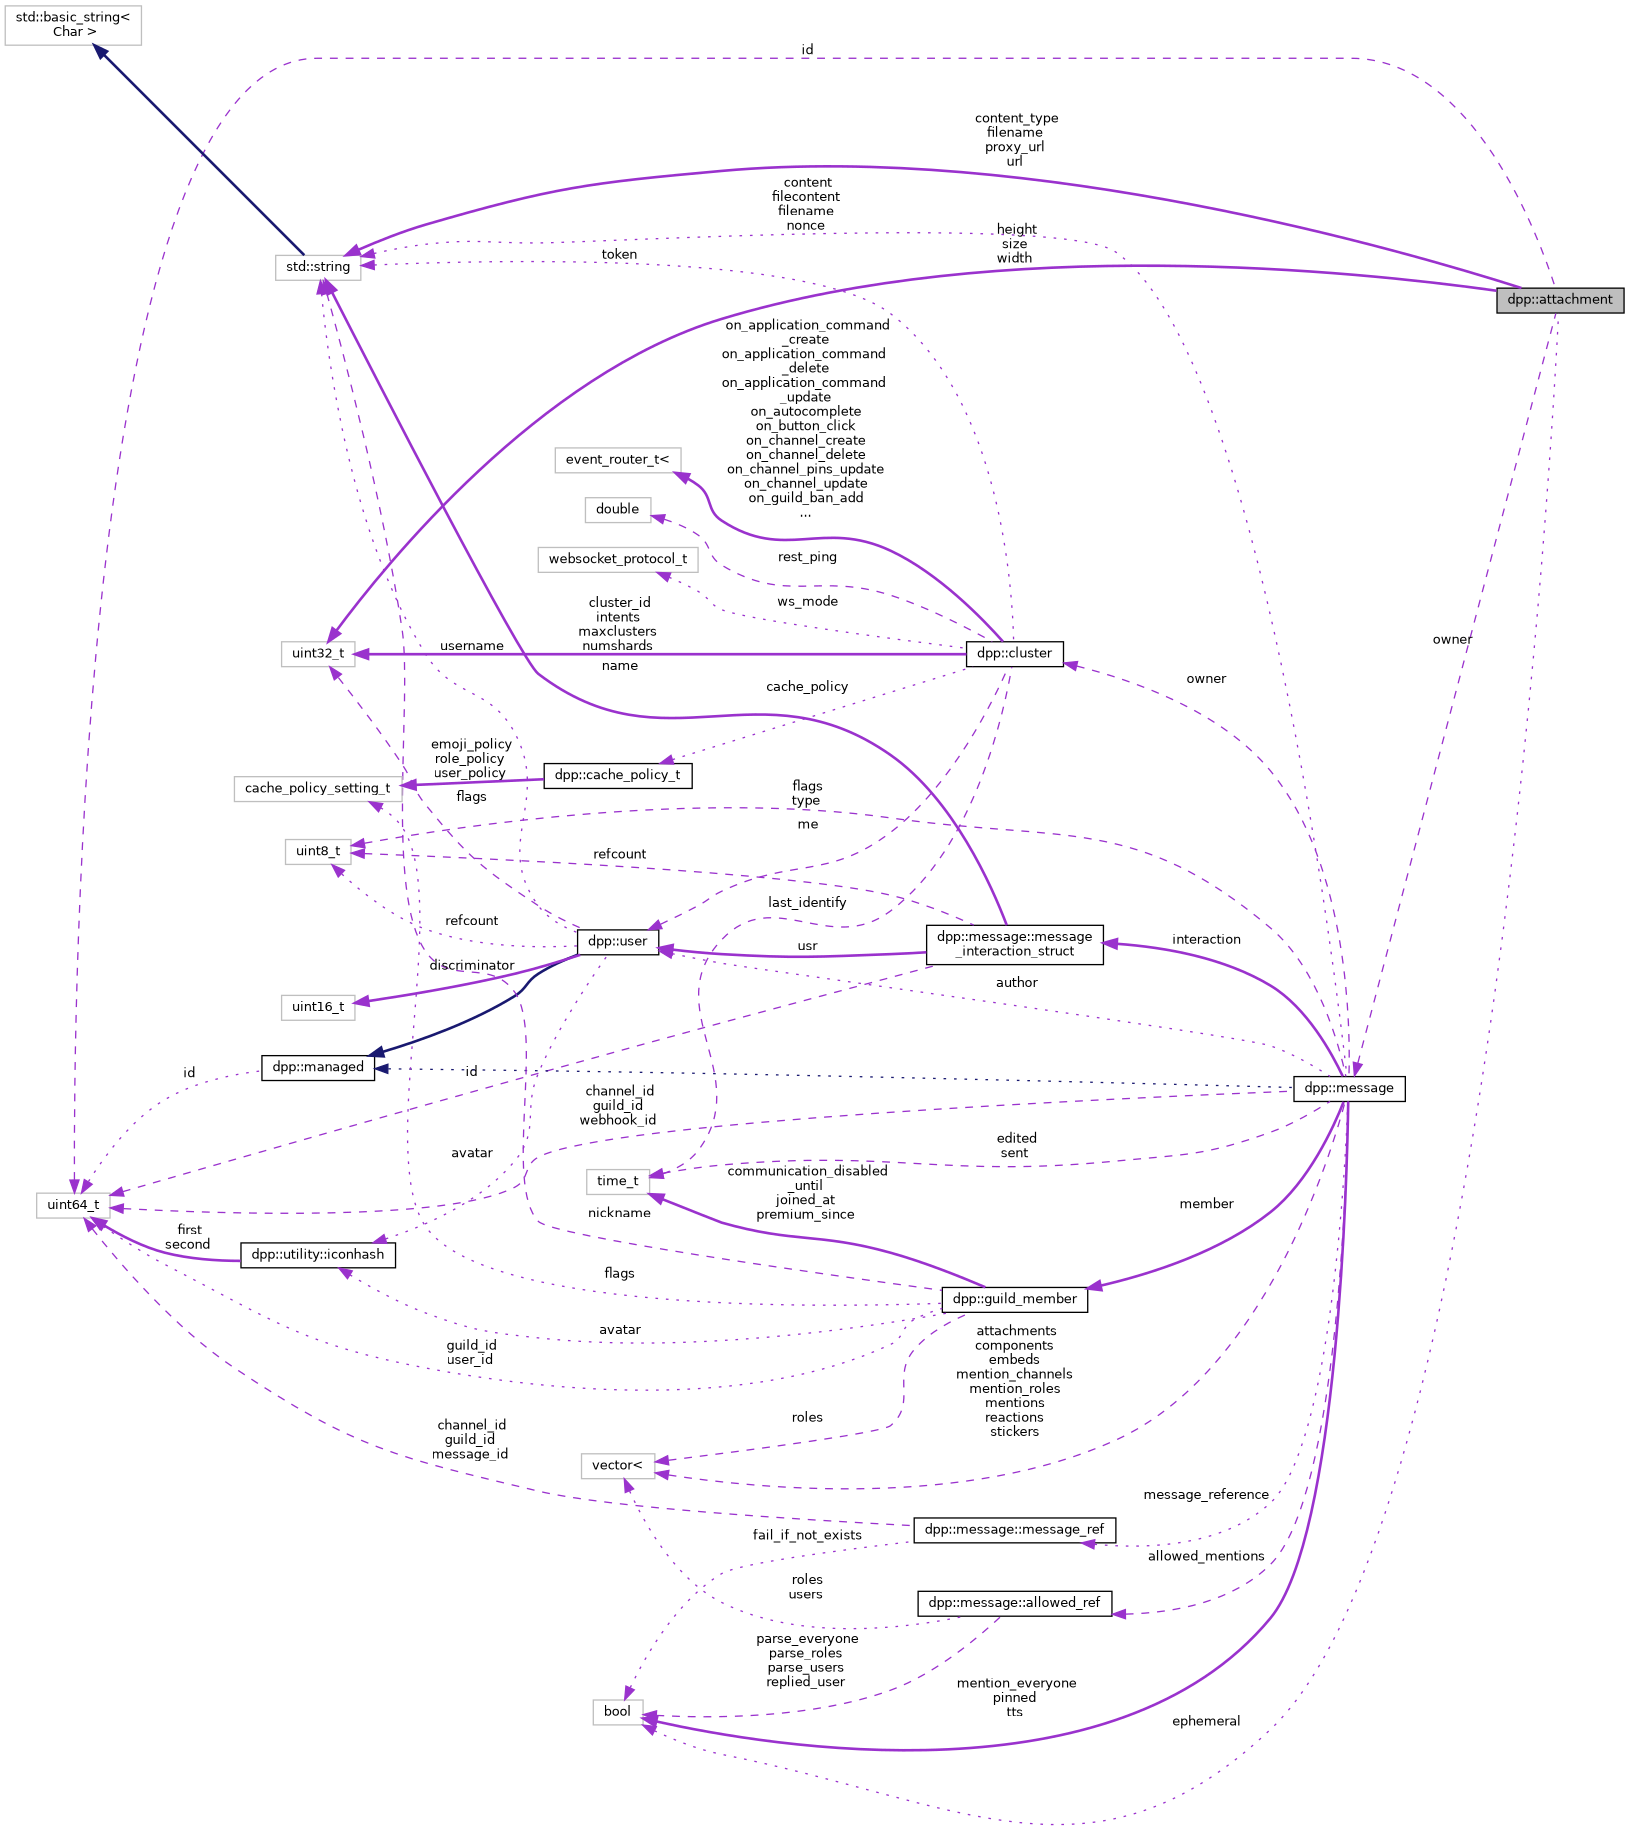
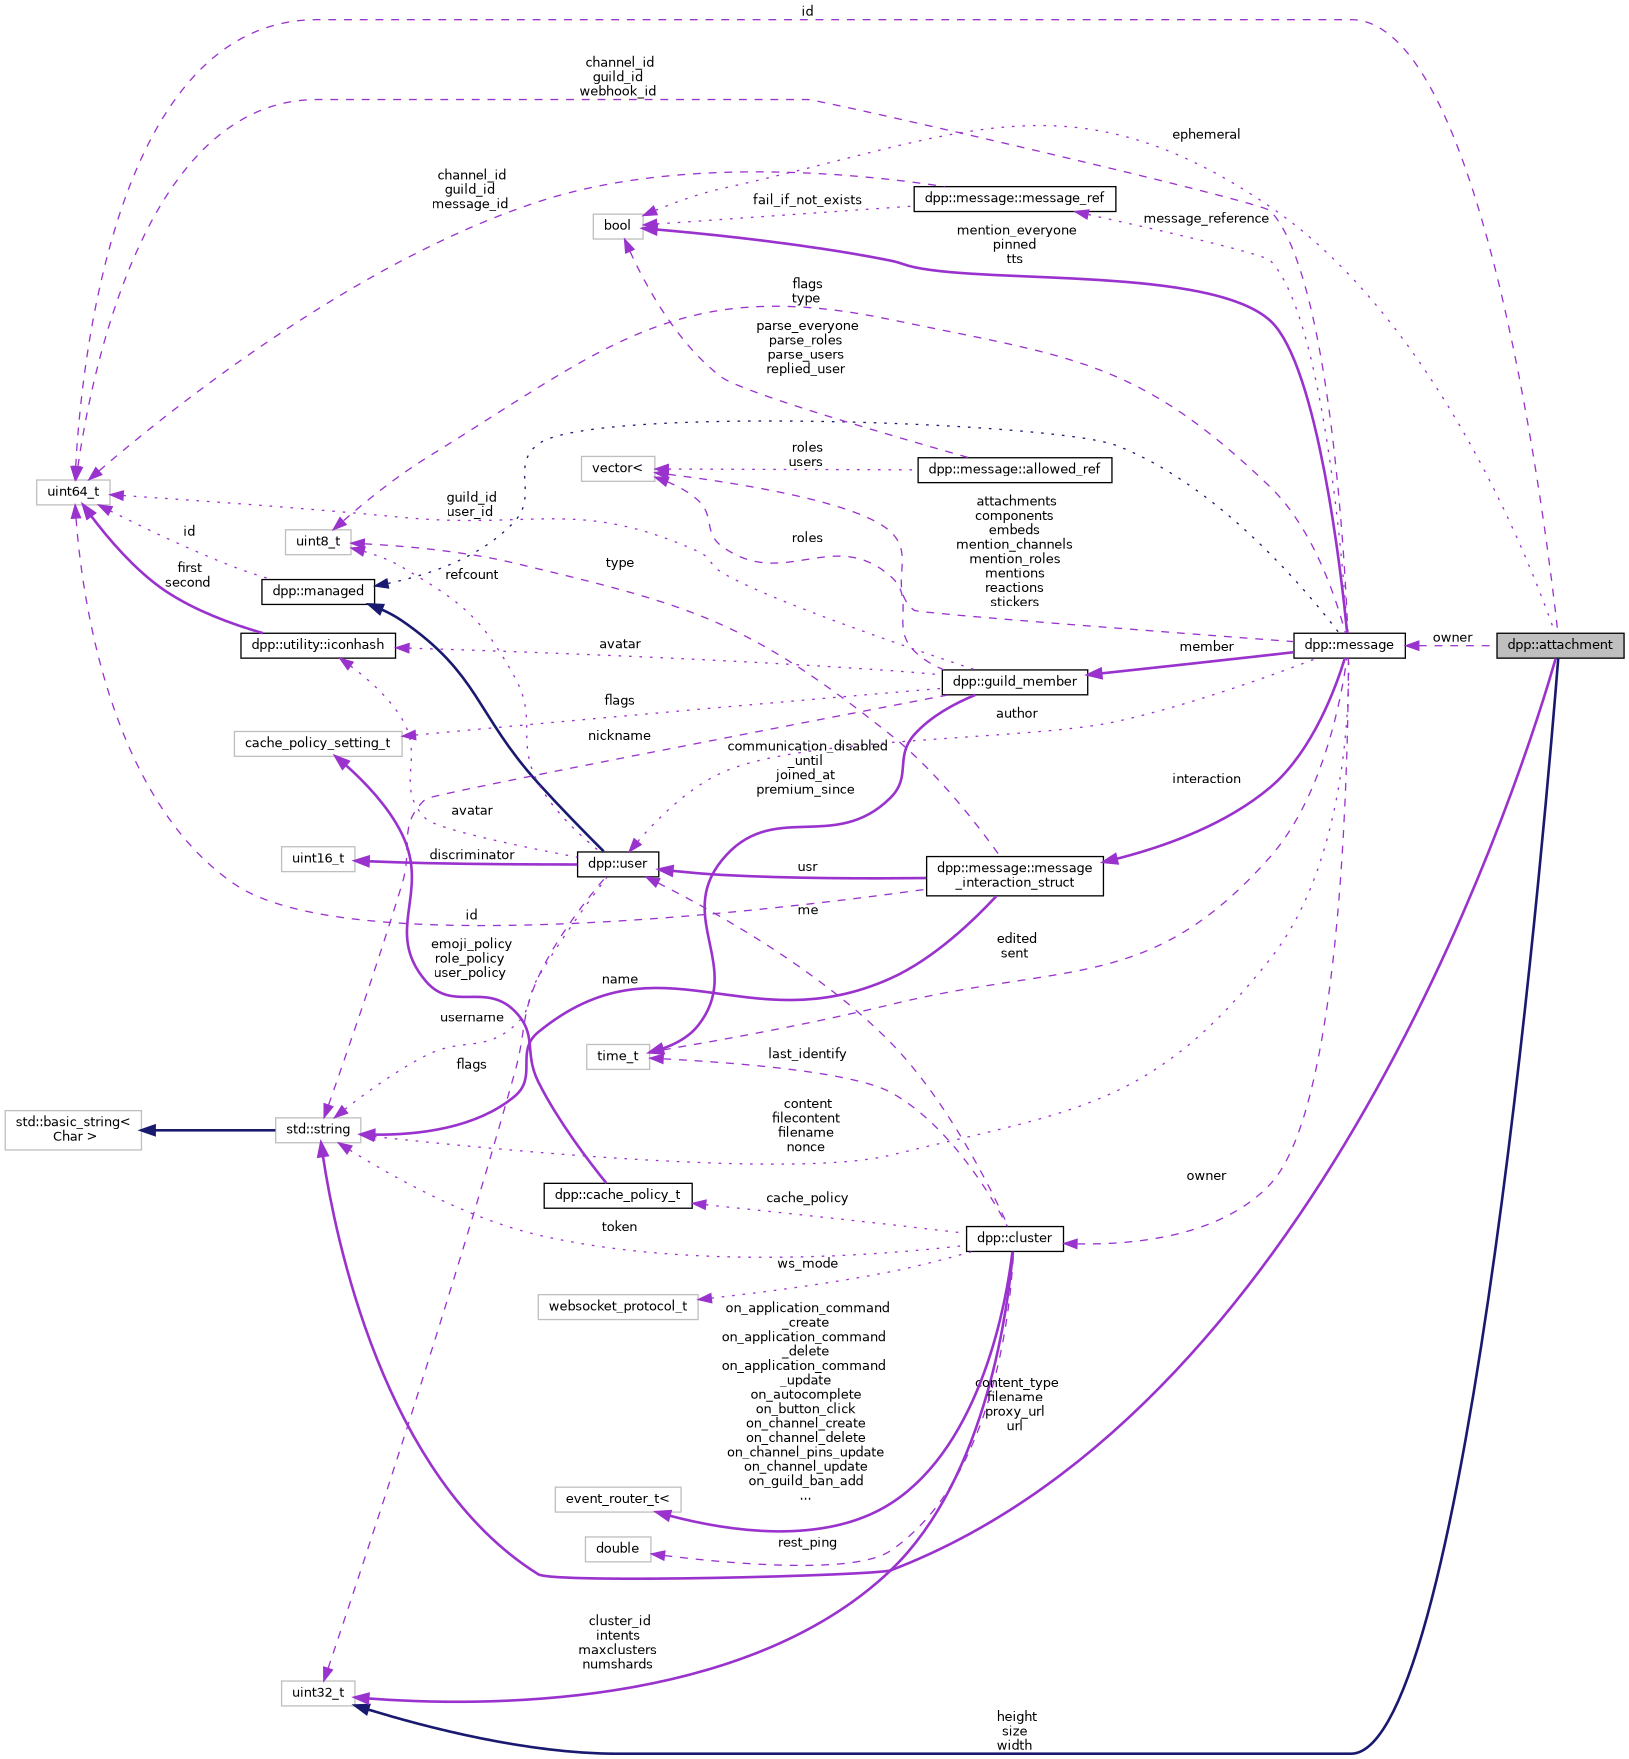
(889, 284) -> (1397, 1701)
(618, 855) -> (618, 564)
(1305, 1493) -> none
